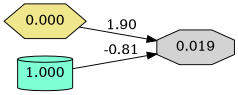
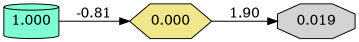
(110, 62) -> (89, 21)
